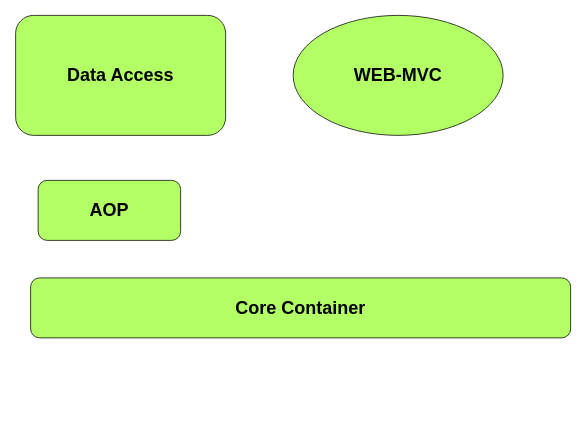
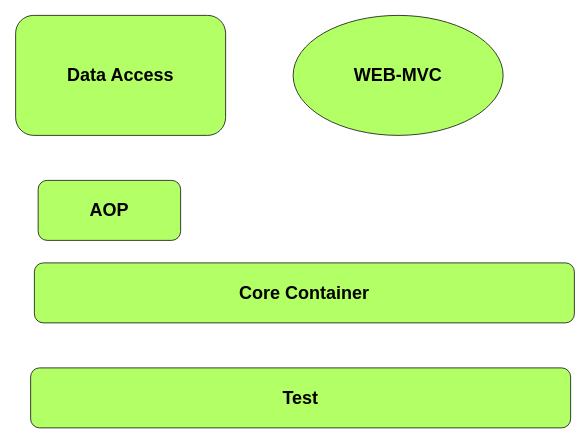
(300, 308) -> (304, 293)
none -> (300, 398)
